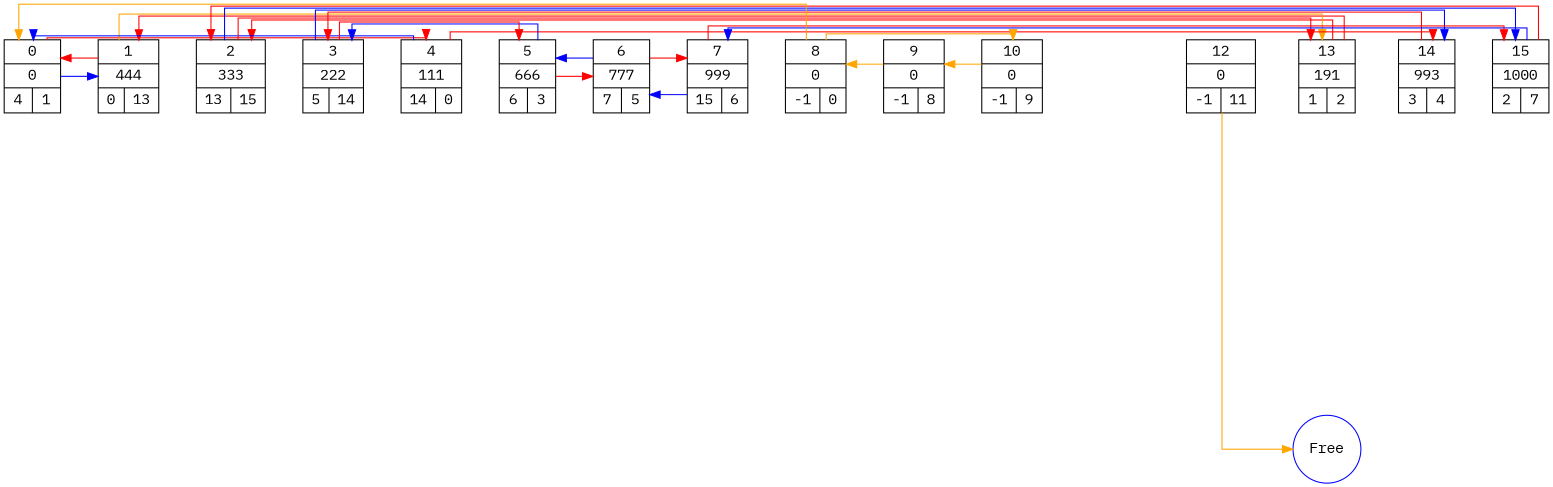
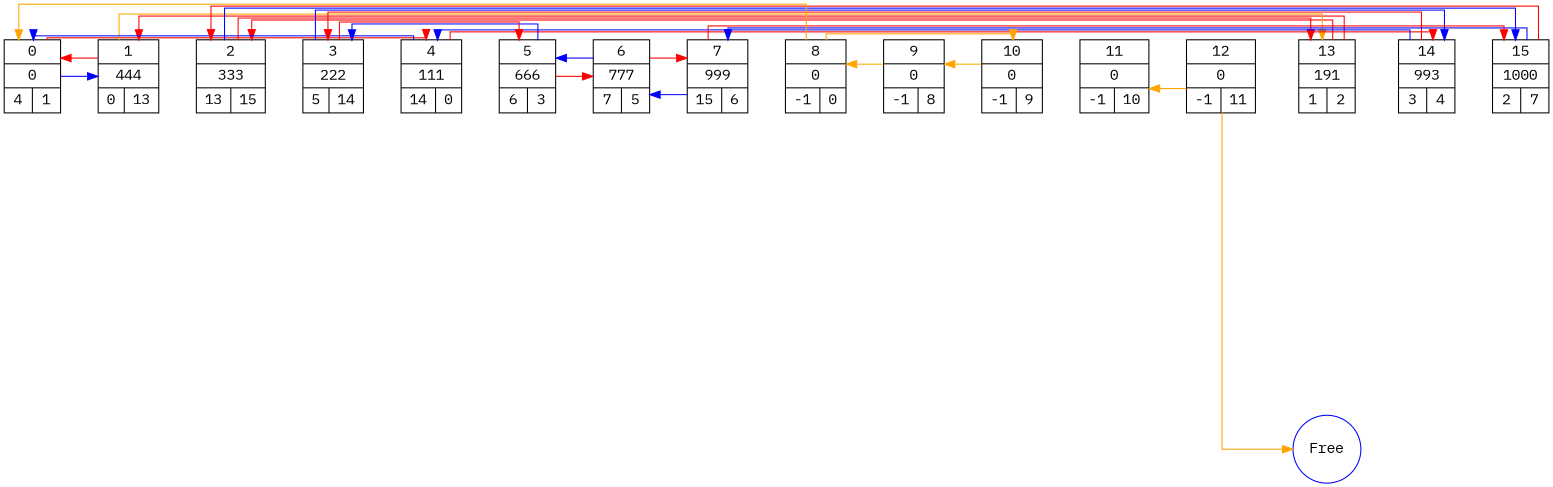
none -> (928, 30)
none -> (1114, 76)
